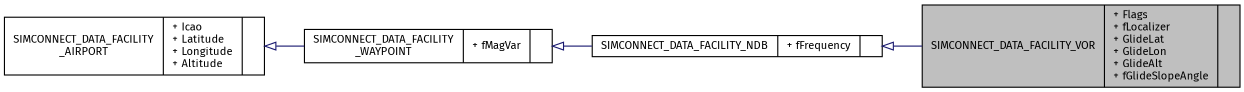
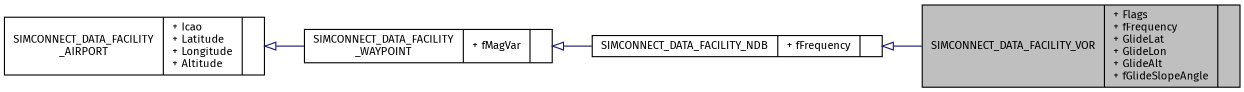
(1142, 27) -> (1146, 27)
